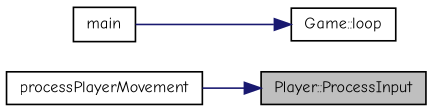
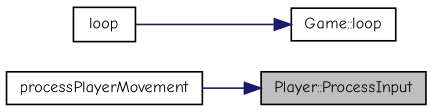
(104, 24) -> (104, 24)
